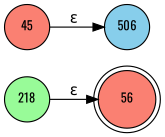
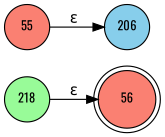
(27, 27) -> (27, 27)
(127, 27) -> (127, 27)
